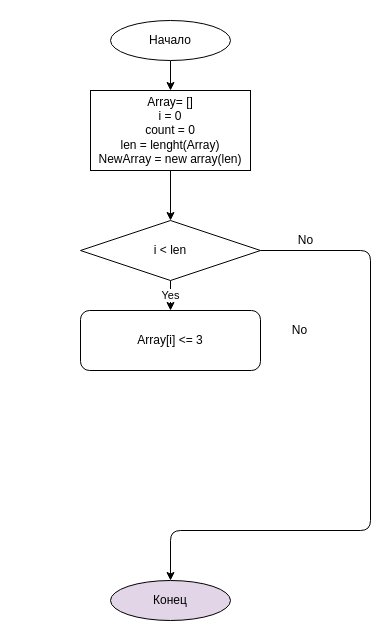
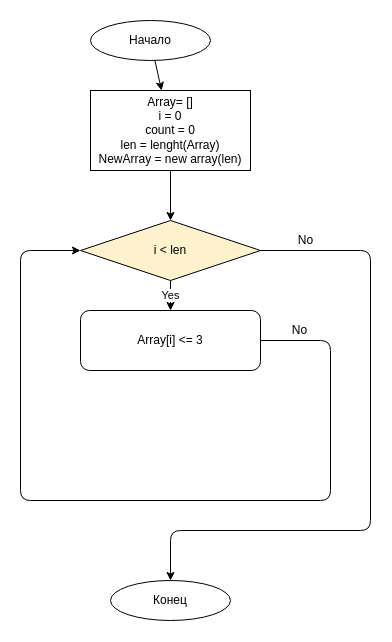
(171, 41) -> (151, 41)
(171, 251) -> (171, 251)
none -> (140, 501)
(171, 601) -> (171, 601)
